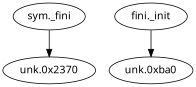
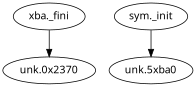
(49, 16) -> (49, 16)
(151, 16) -> (151, 16)
(151, 70) -> (151, 70)
